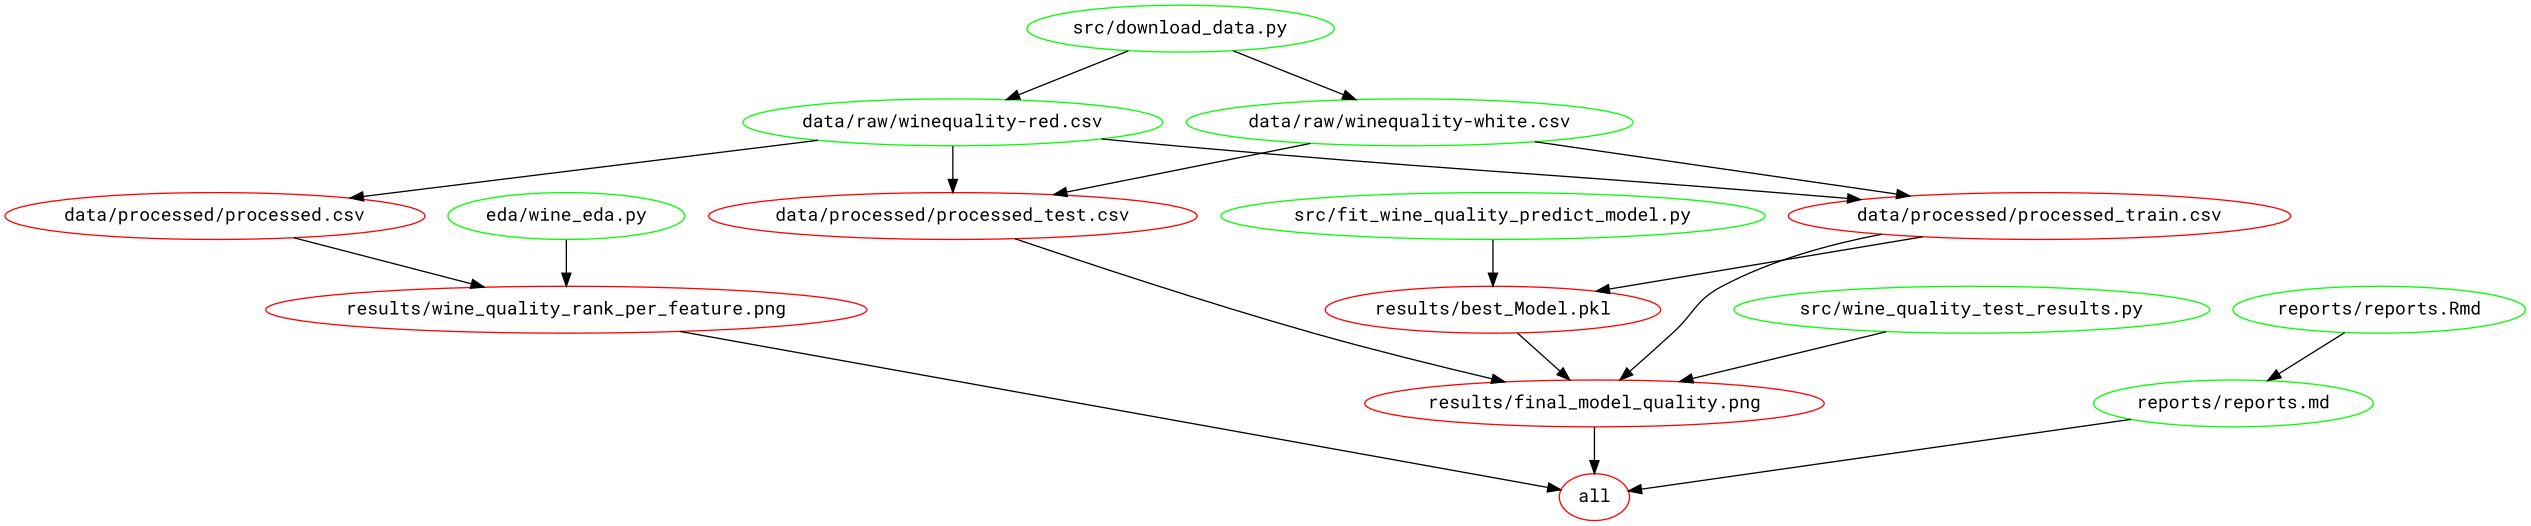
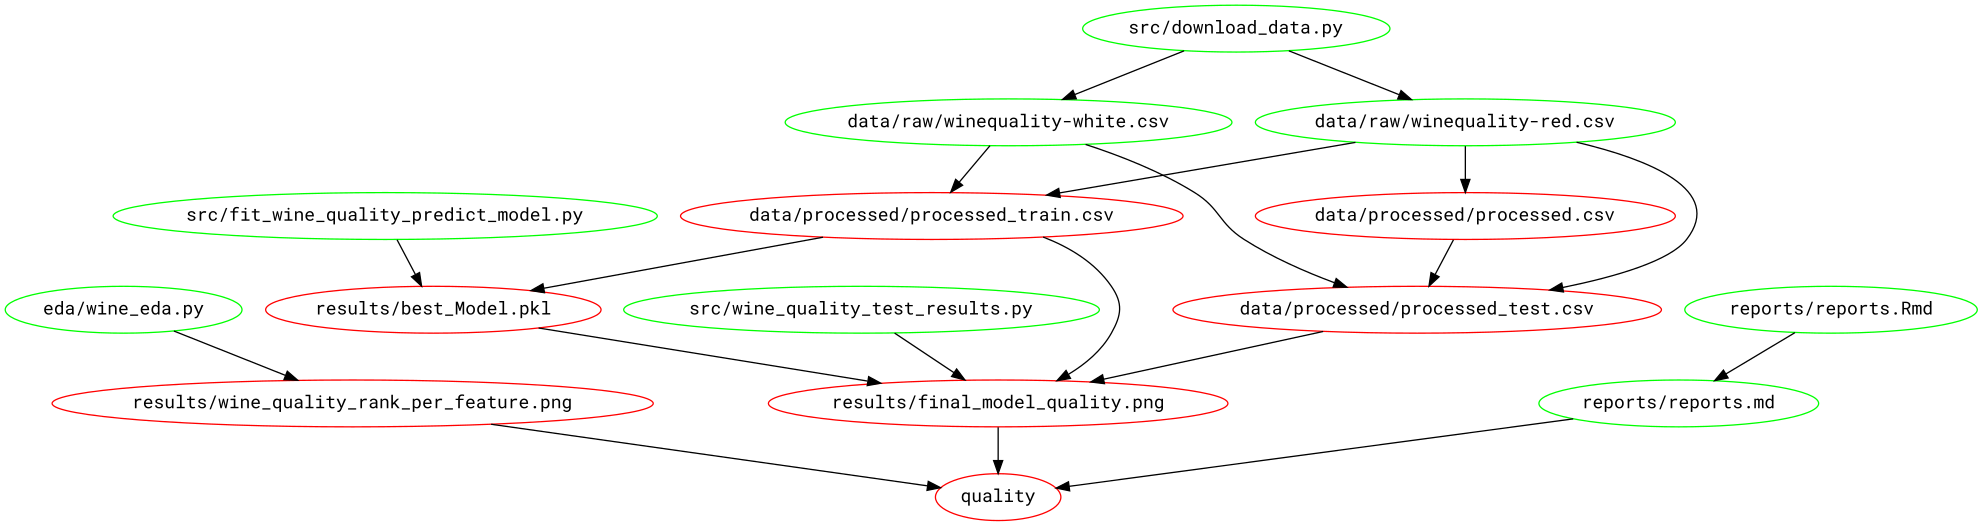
(383, 261) -> (1444, 257)
(1594, 497) -> (998, 497)
